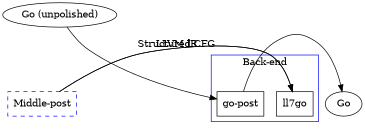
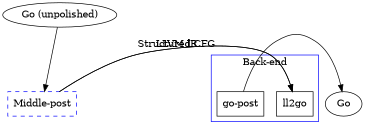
(132, 73) -> (52, 56)
(295, 104) -> (295, 104)
